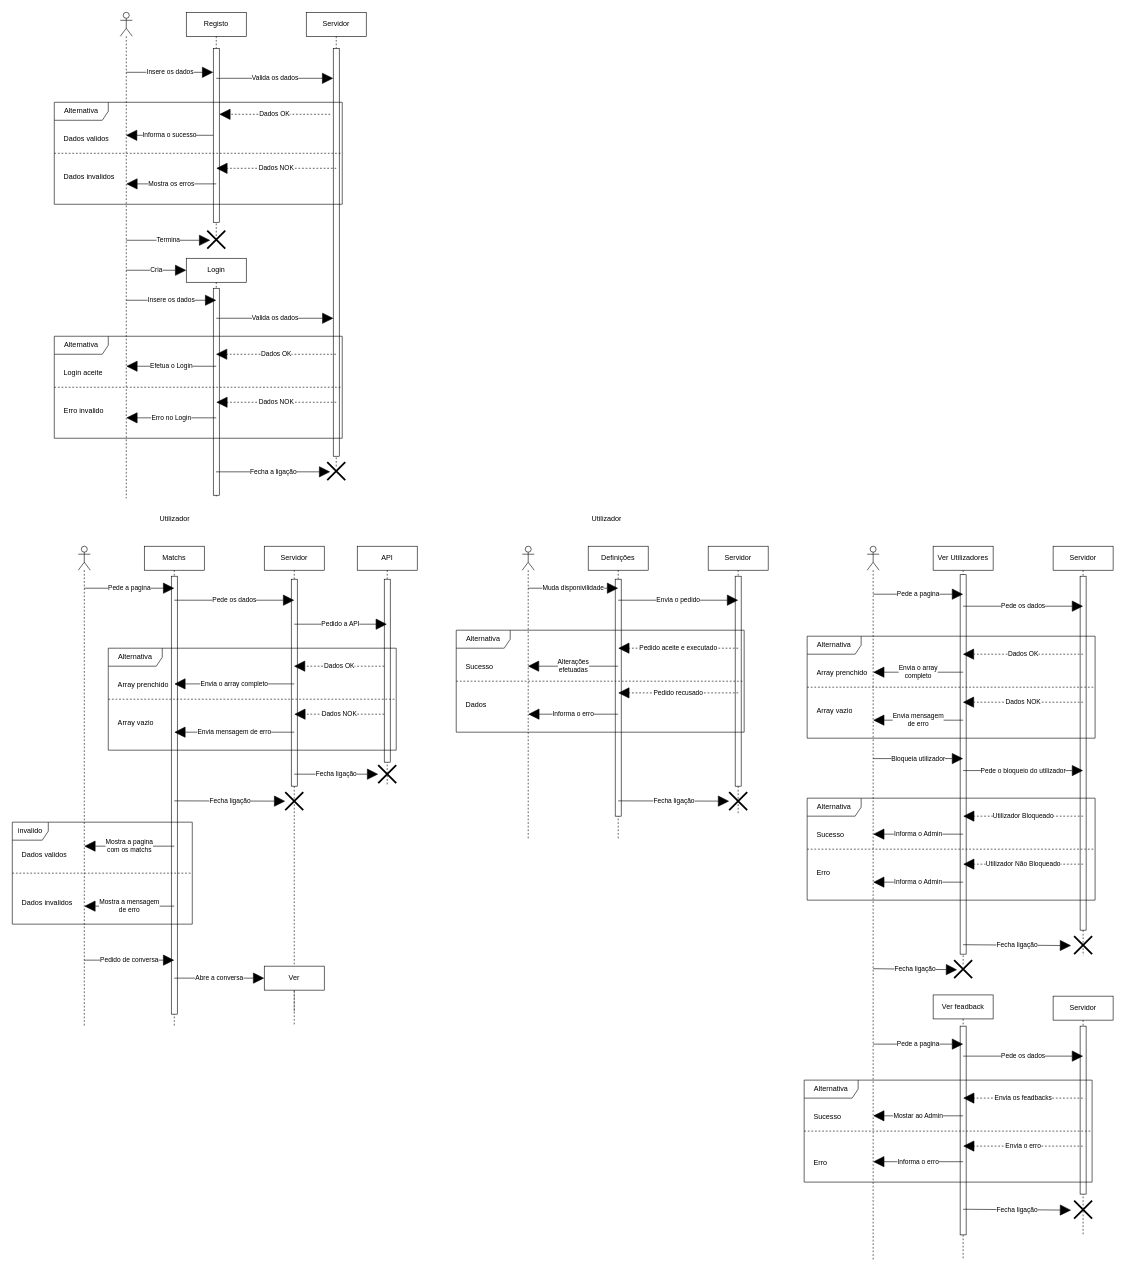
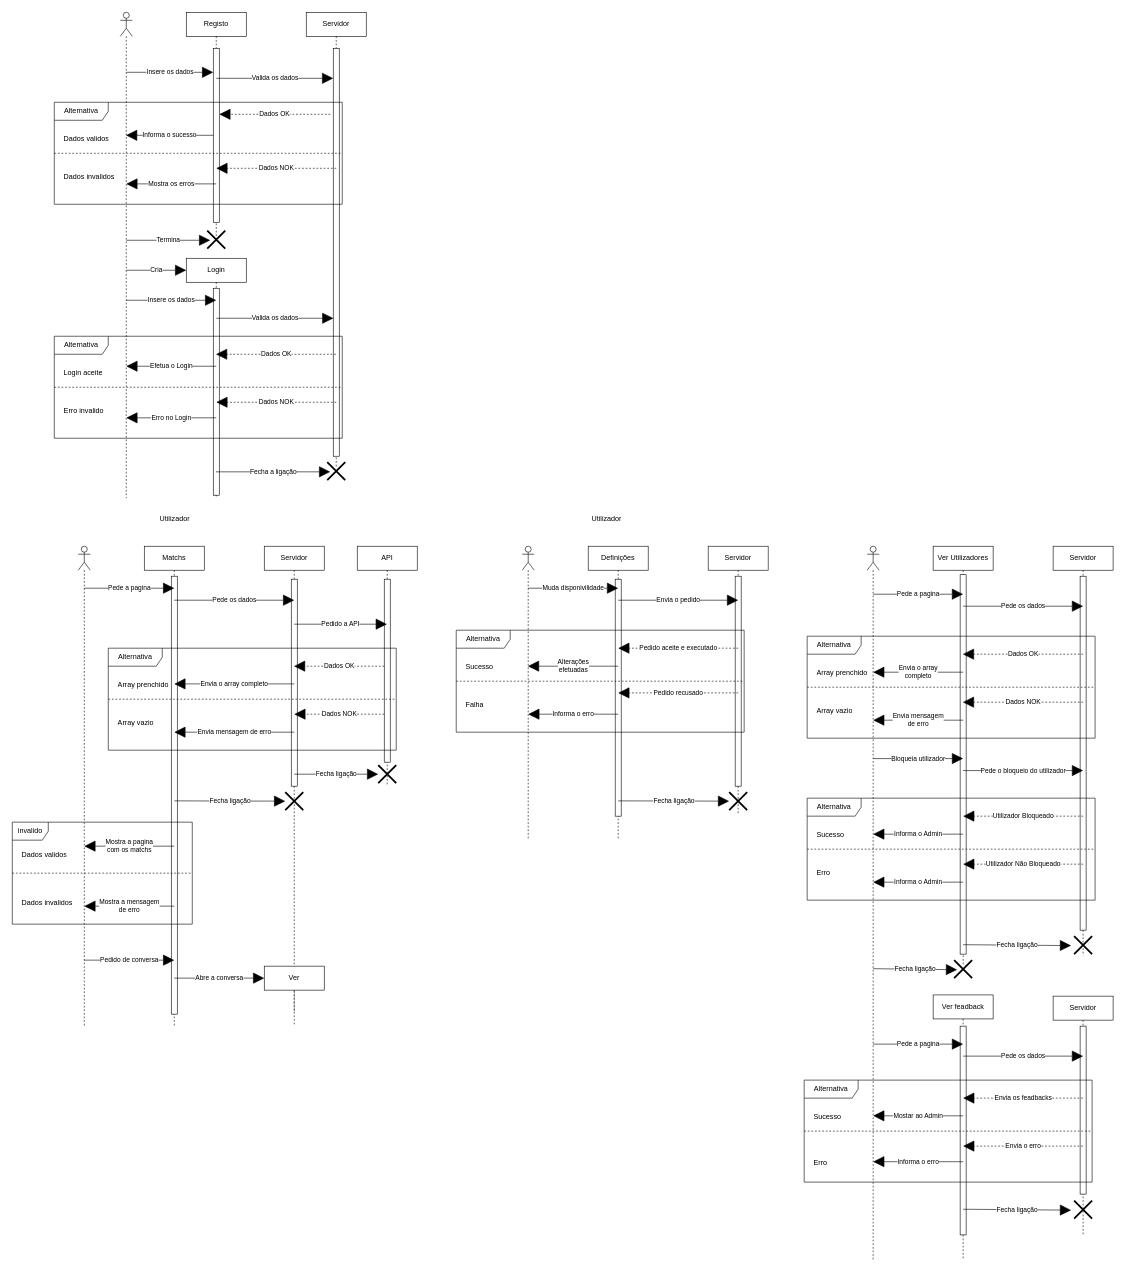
(476, 705) -> (475, 705)
